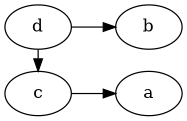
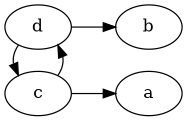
none -> (62, 67)
